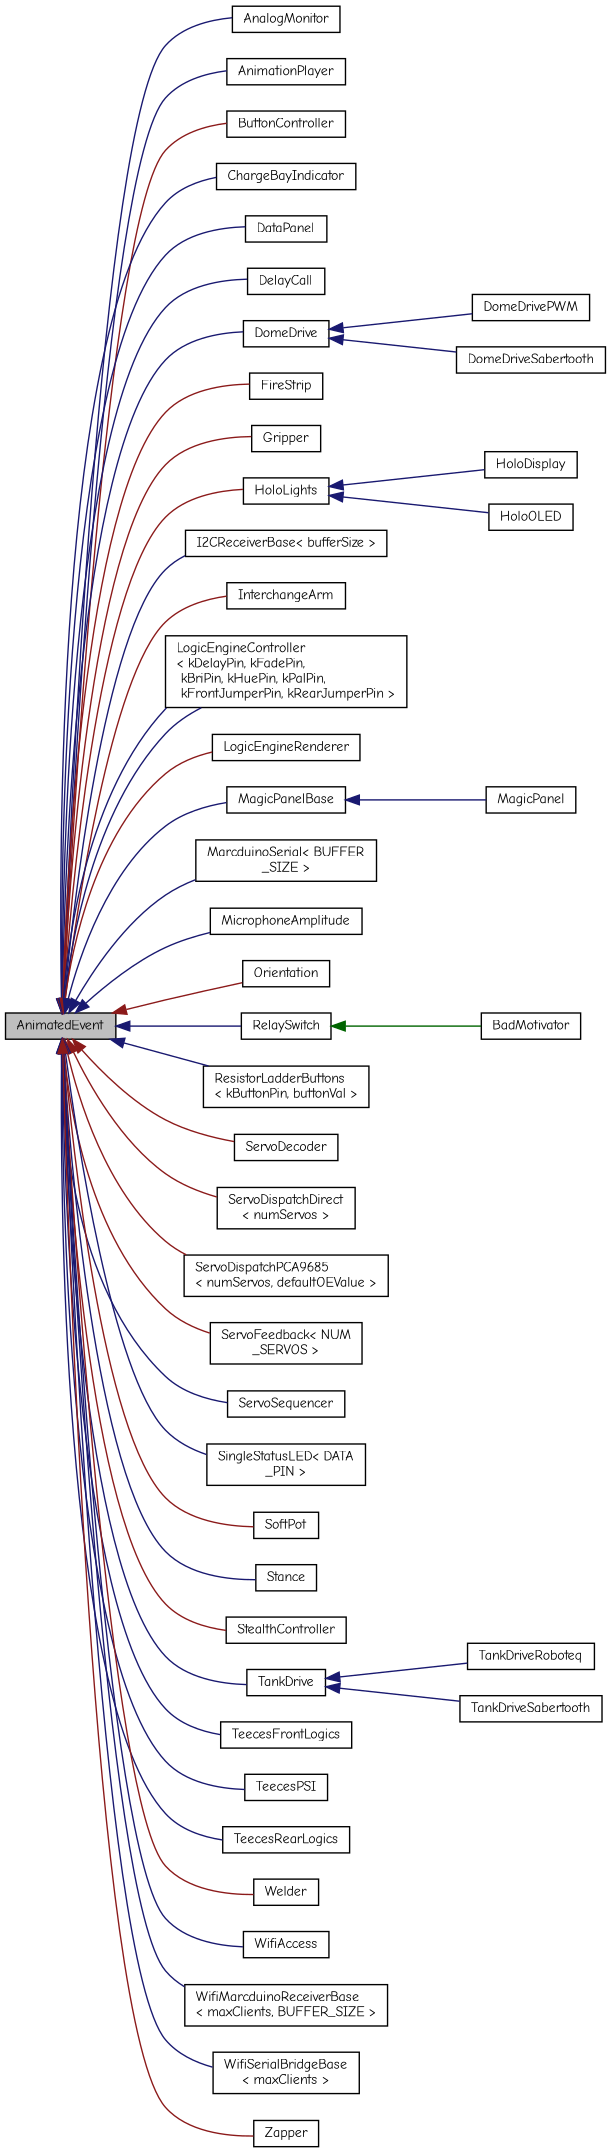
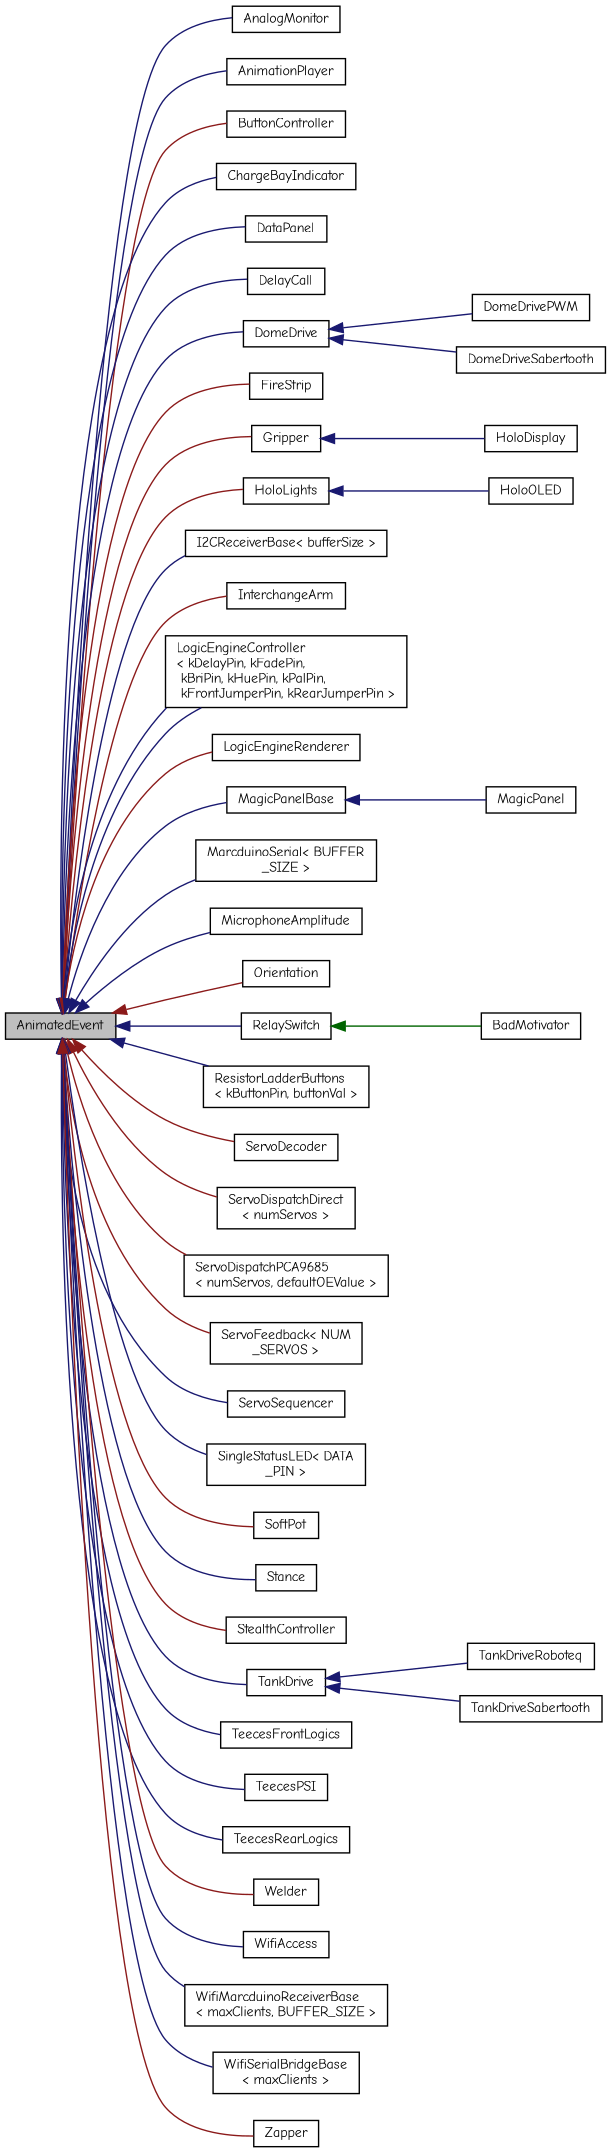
(414, 477) -> (410, 439)
